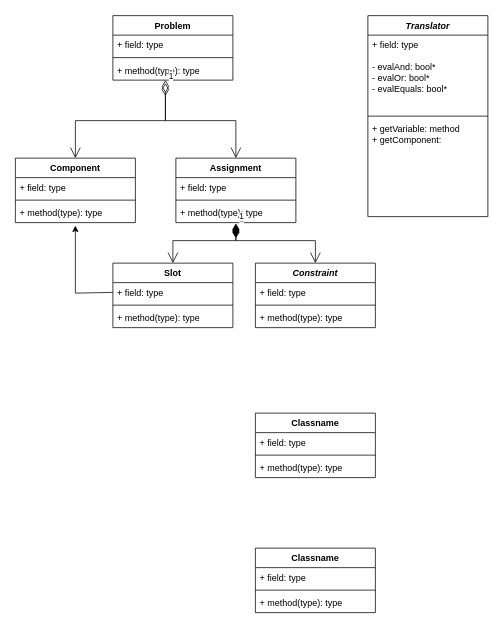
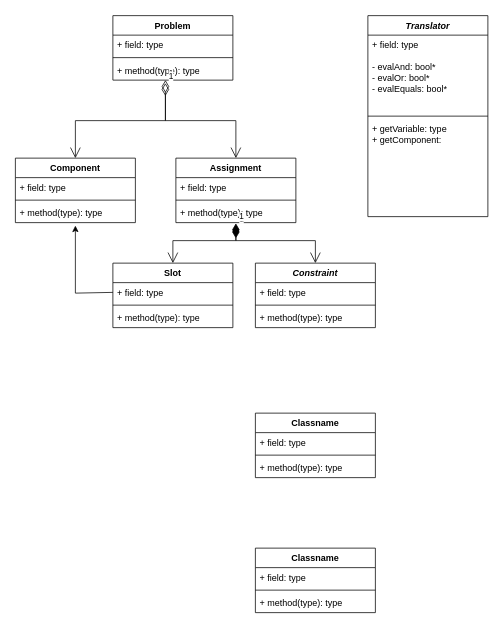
(419, 135) -> (414, 135)
